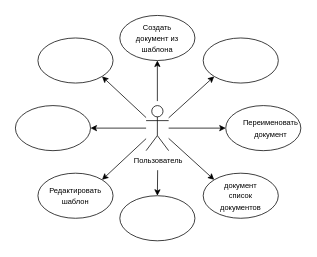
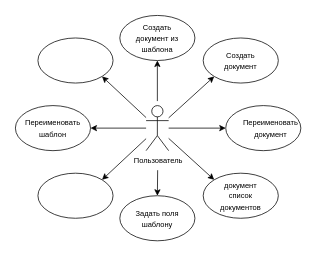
none -> (240, 60)
none -> (53, 128)
(75, 195) -> none
none -> (157, 218)
